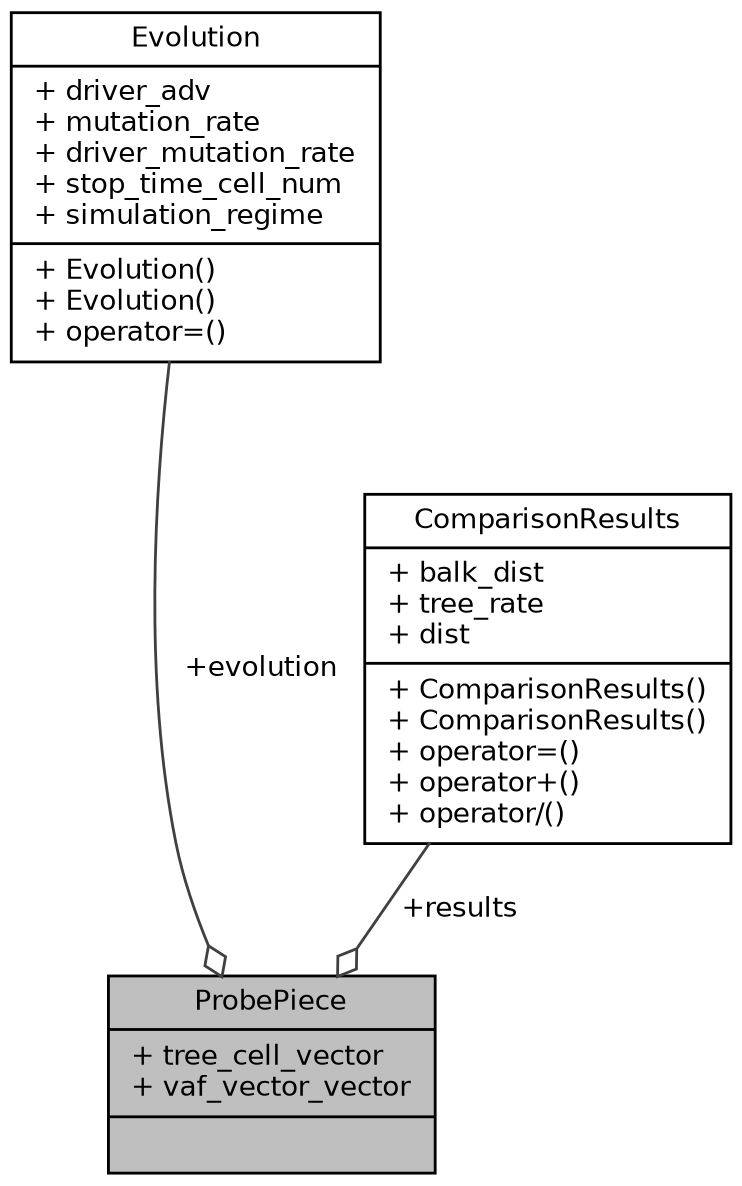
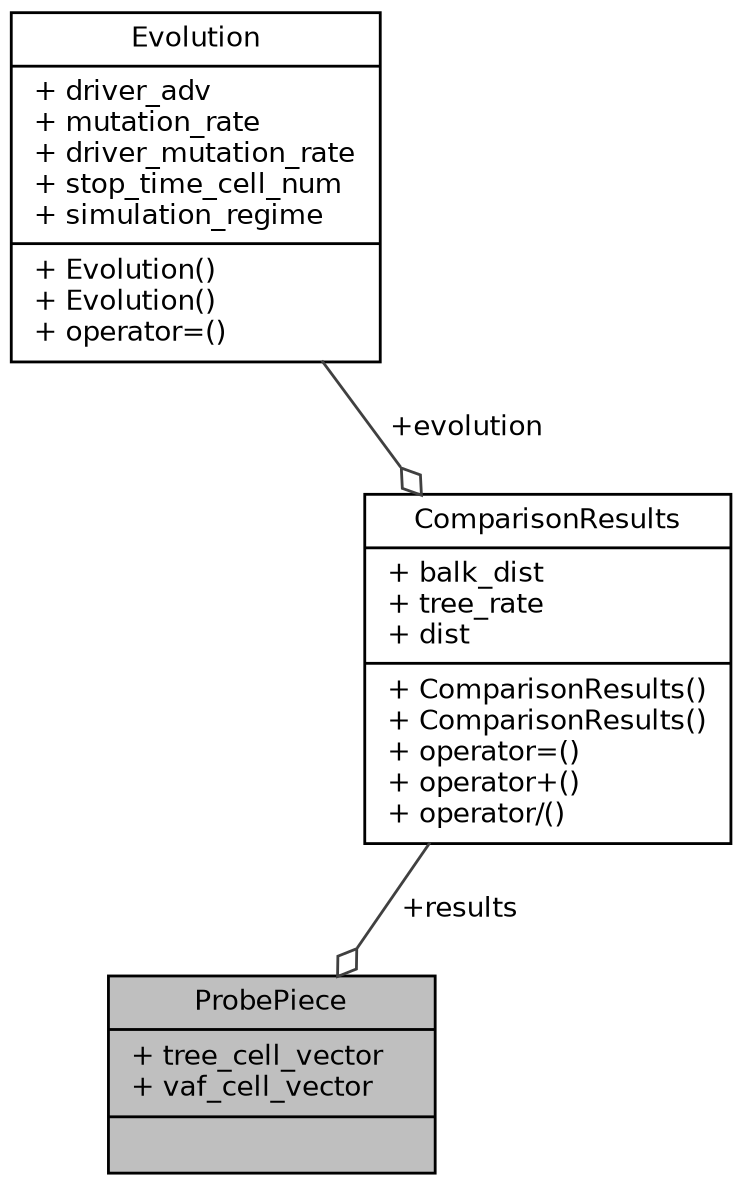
(156, 656) -> (361, 414)
(272, 1087) -> (252, 1087)
